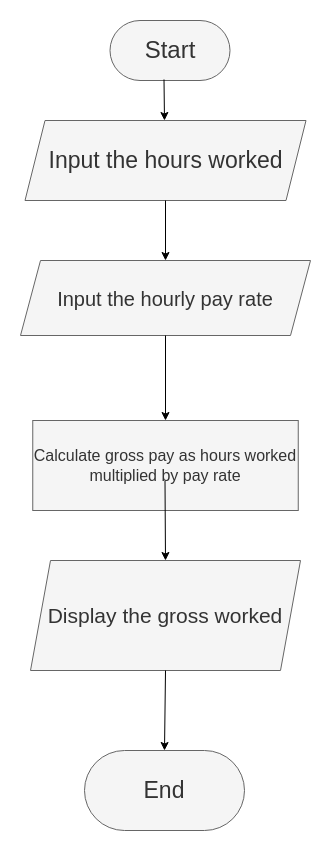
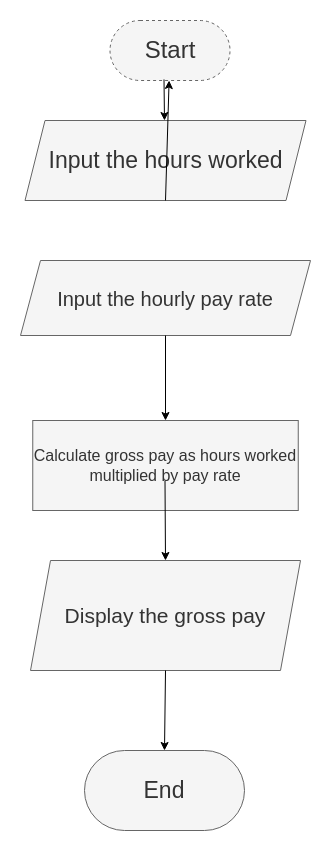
(170, 51) -> (170, 51)
(166, 227) -> (167, 144)
(166, 616) -> (166, 616)
